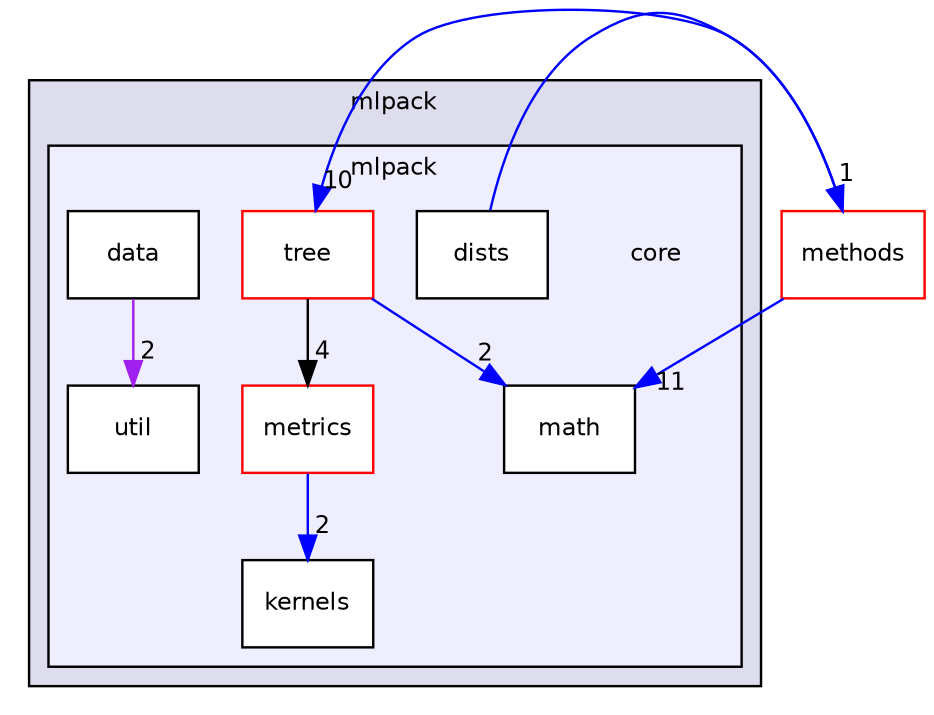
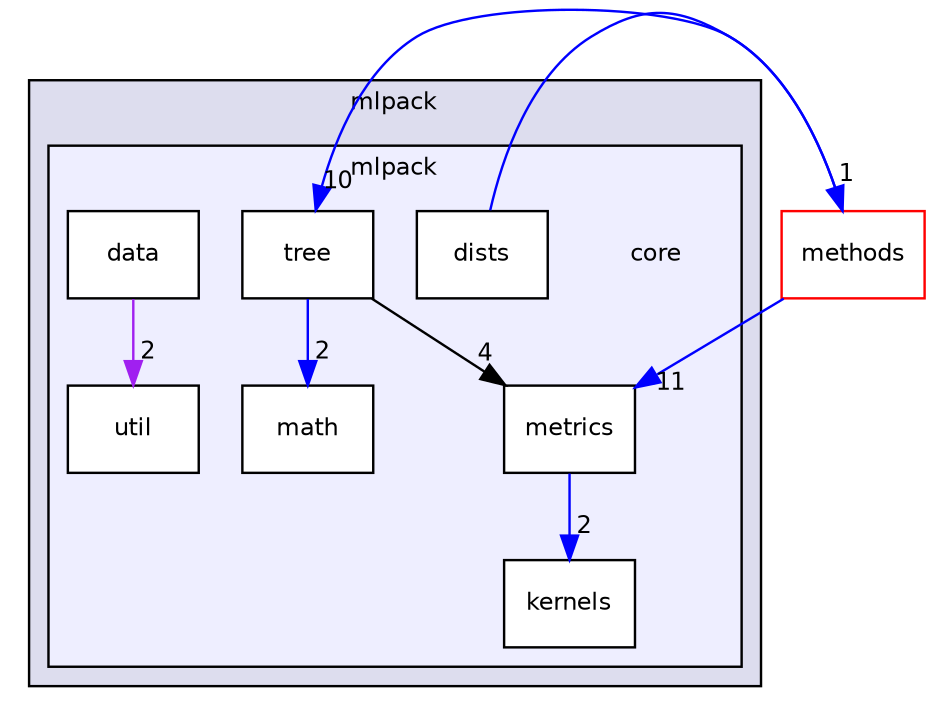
(308, 255) -> (308, 255)
(720, 337) -> (720, 337)
(308, 429) -> (570, 429)
